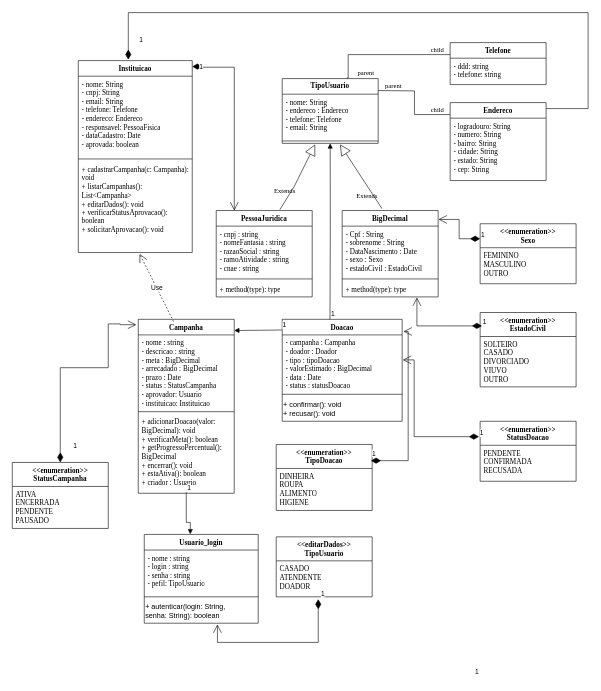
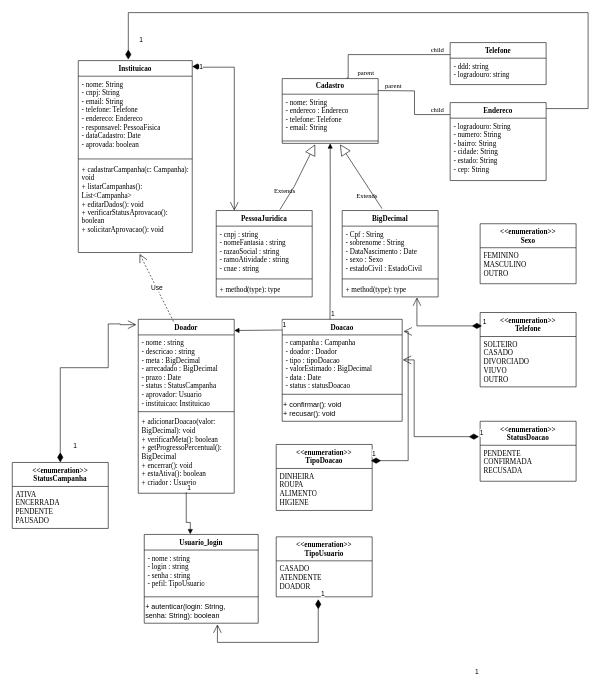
(486, 71) -> (490, 71)
(330, 86) -> (330, 86)
(451, 219) -> none
(528, 325) -> (528, 325)
(186, 327) -> (186, 327)
(324, 550) -> (324, 550)
